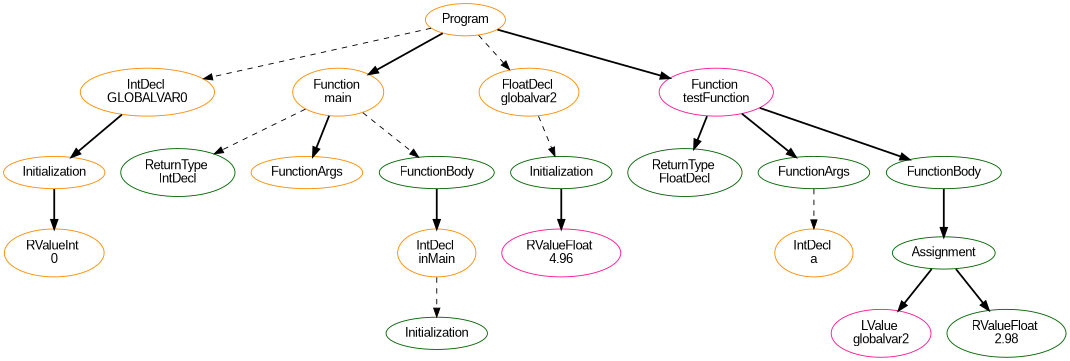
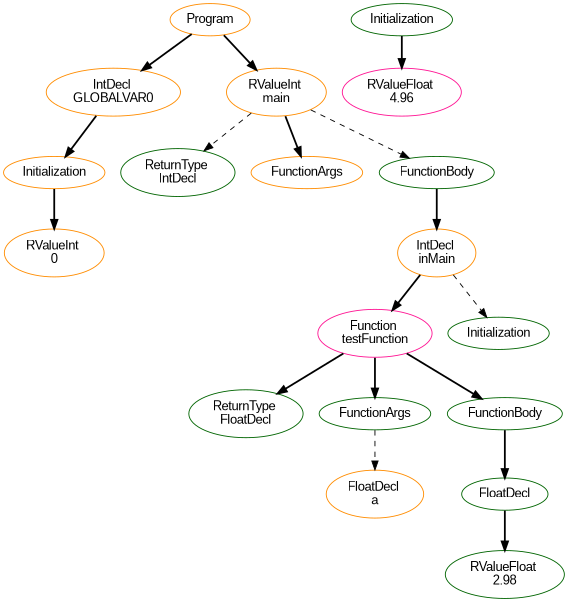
(322, 53) -> (171, 50)
(579, 53) -> (409, 289)
(338, 92) -> (276, 92)
(529, 92) -> none
(814, 253) -> (375, 494)
(944, 253) -> (505, 494)
(881, 333) -> none
